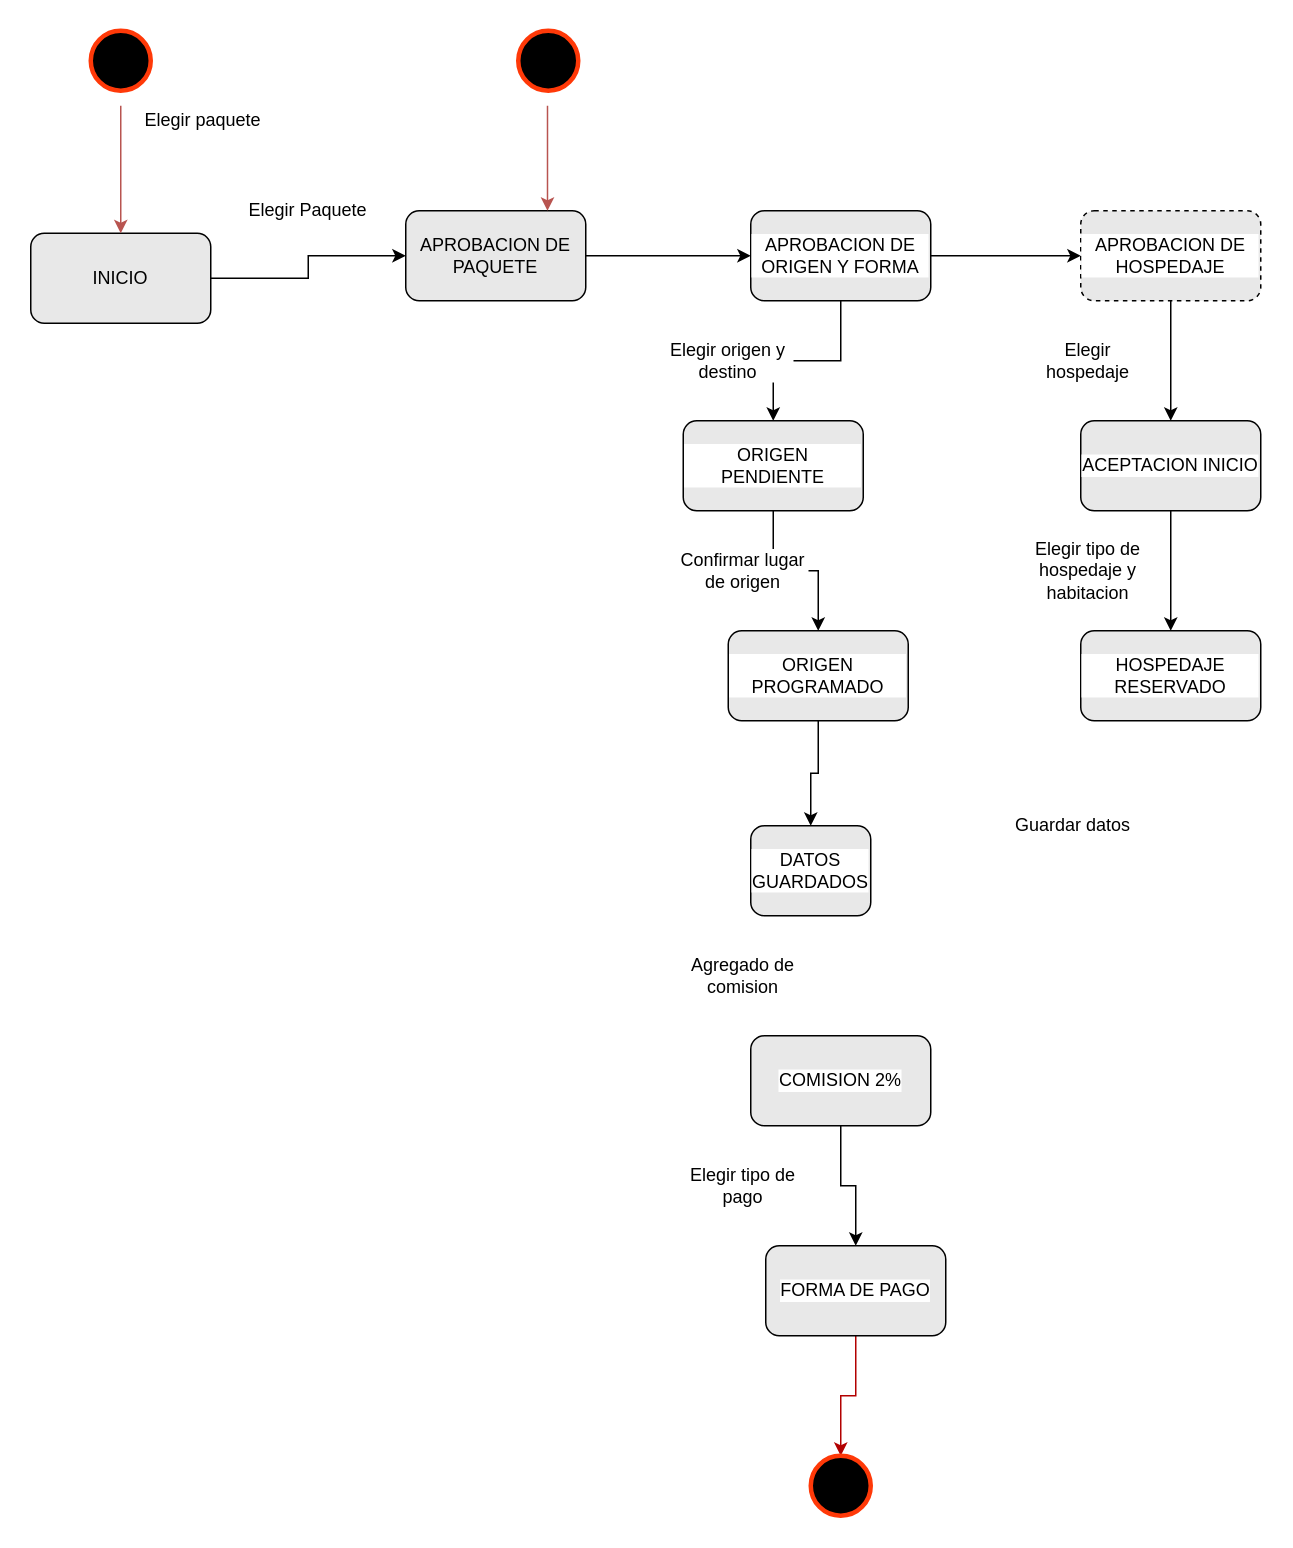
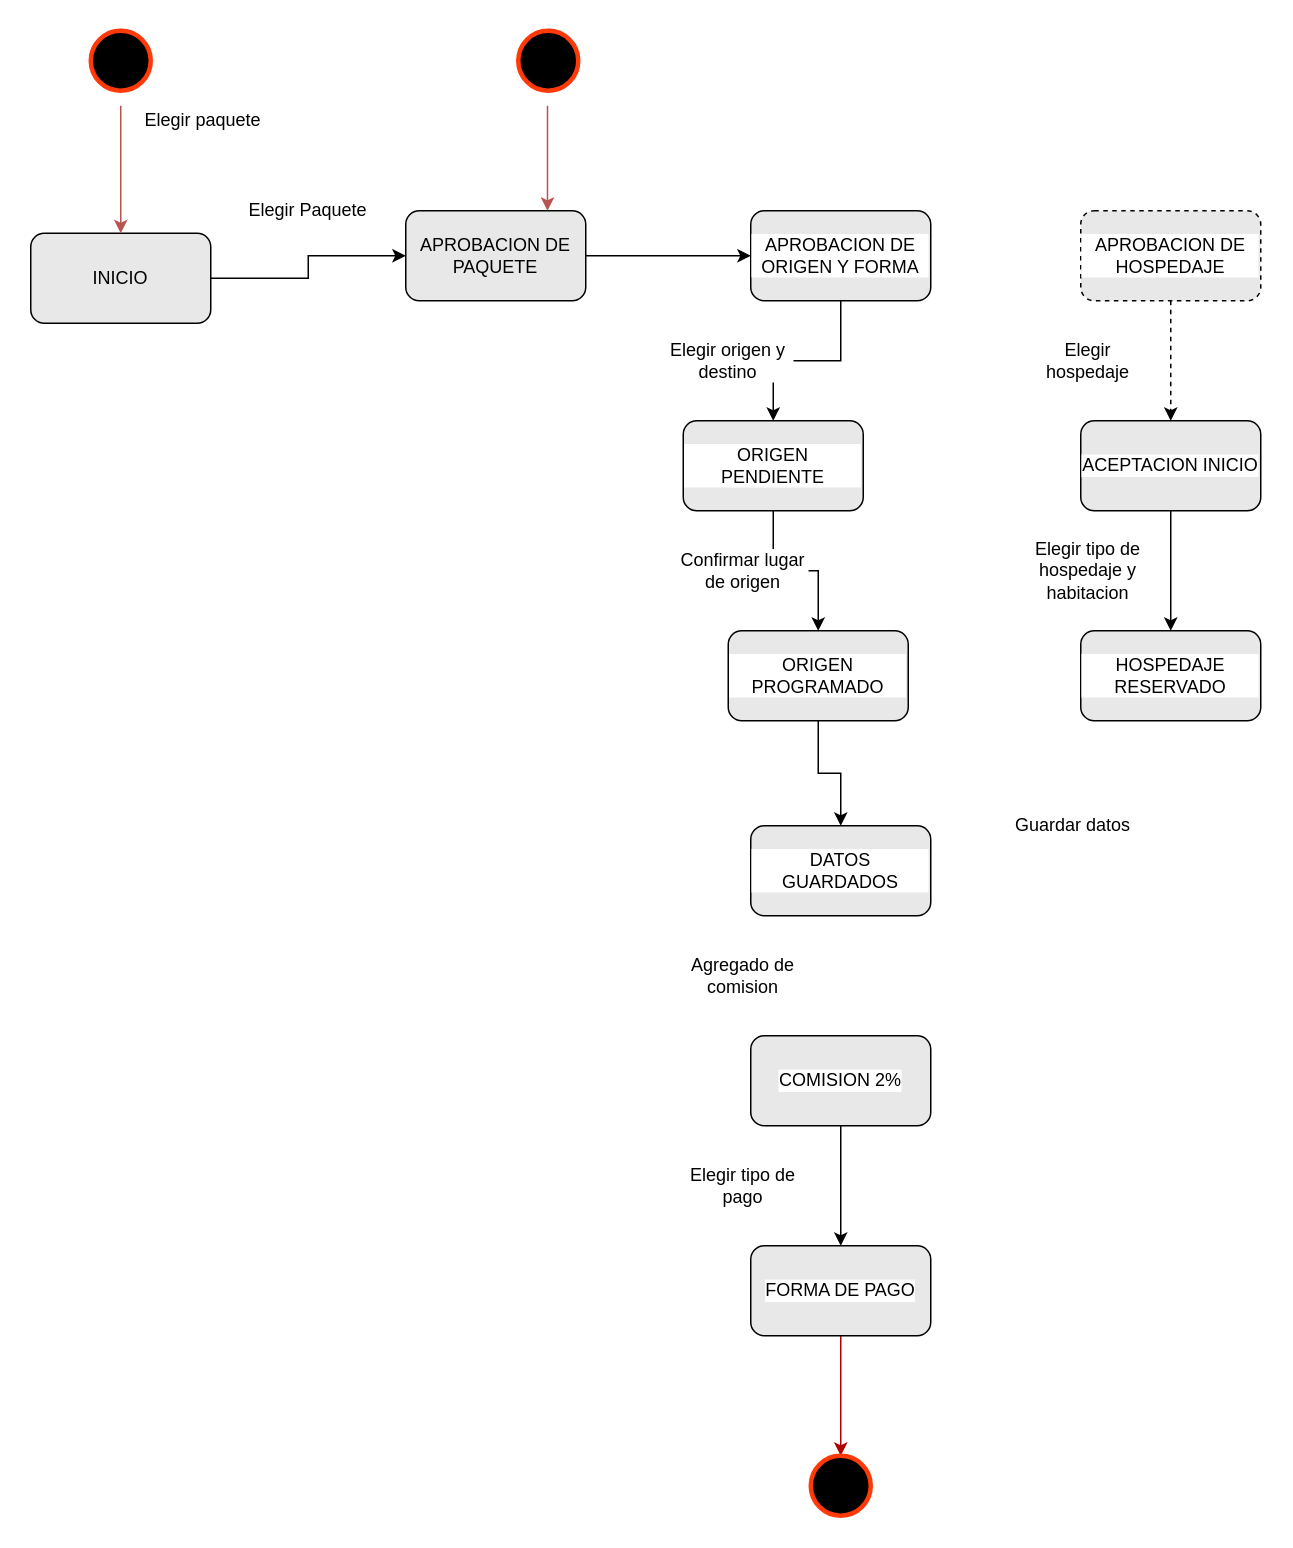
(1001, 256) -> none
(1171, 356) -> (1171, 356)
(811, 871) -> (841, 871)
(856, 1291) -> (841, 1291)
